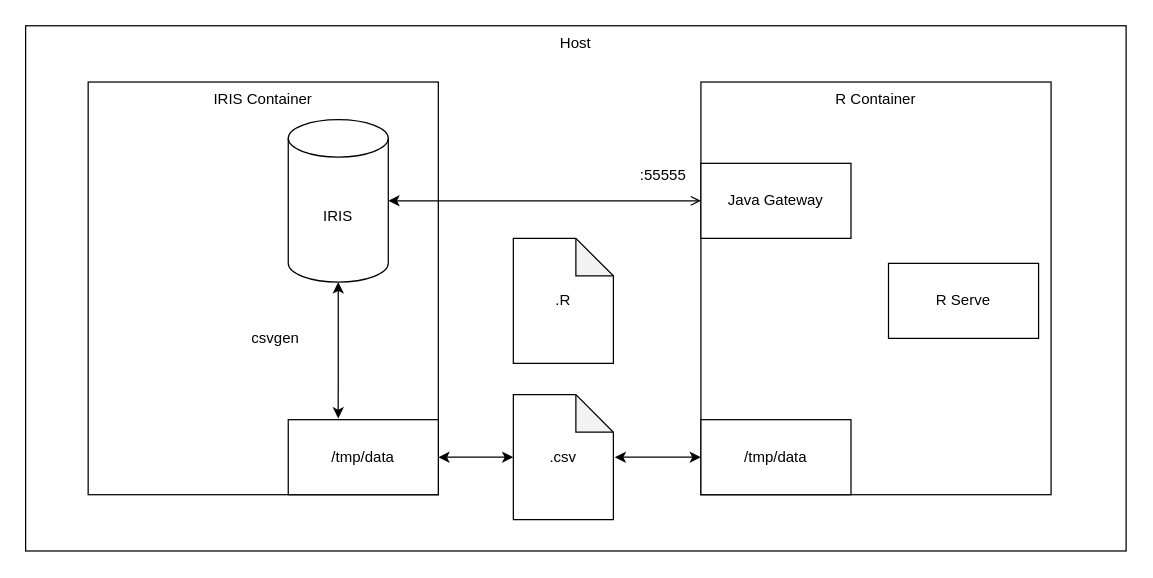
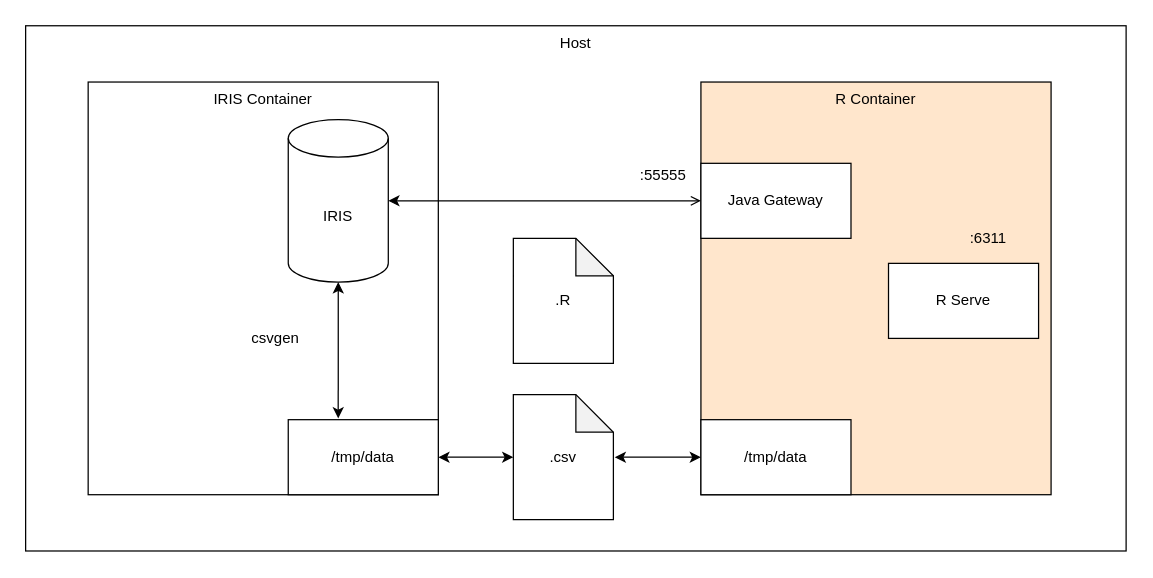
none -> (988, 238)
(876, 288) -> (876, 288)
